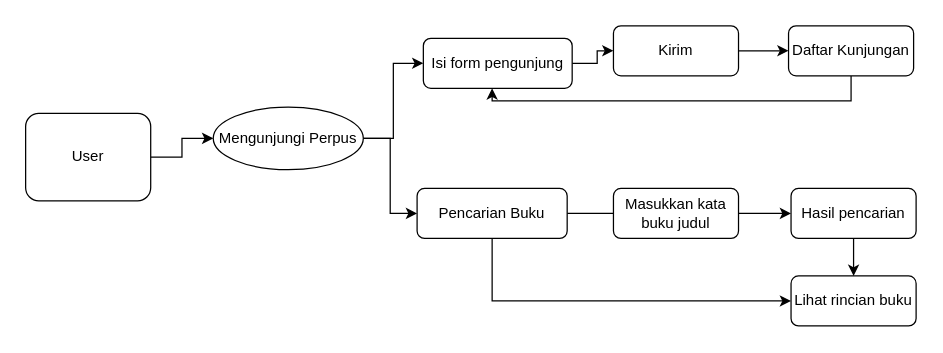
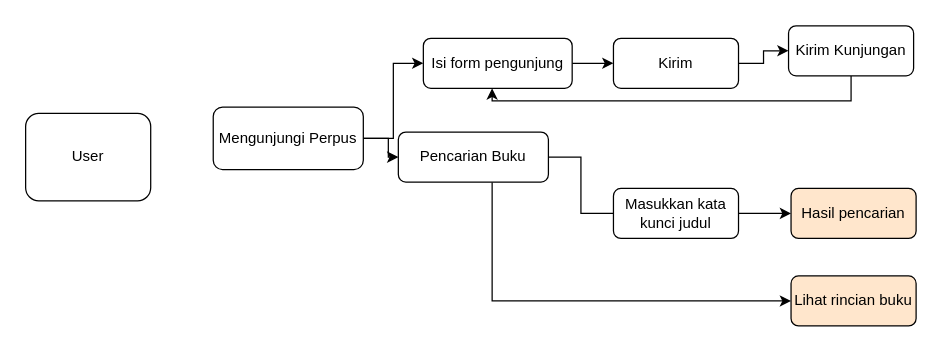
(676, 51) -> (676, 63)
(851, 51) -> (851, 51)
(288, 138) -> (288, 138)
(182, 152) -> none
(492, 213) -> (473, 157)
(676, 213) -> (676, 213)
(853, 213) -> (853, 213)
(853, 261) -> none
(853, 301) -> (853, 301)
